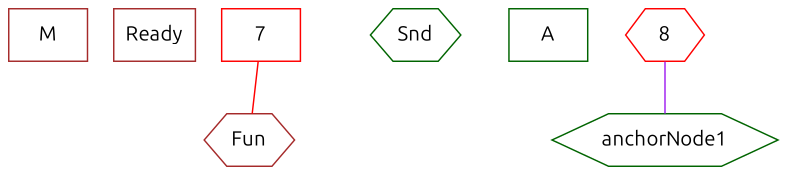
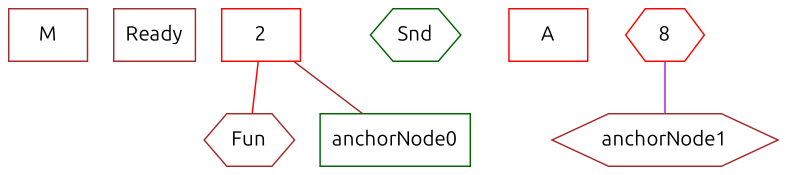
(261, 35) -> (261, 35)
(548, 35) -> (548, 35)
none -> (395, 140)
(665, 140) -> (665, 140)
